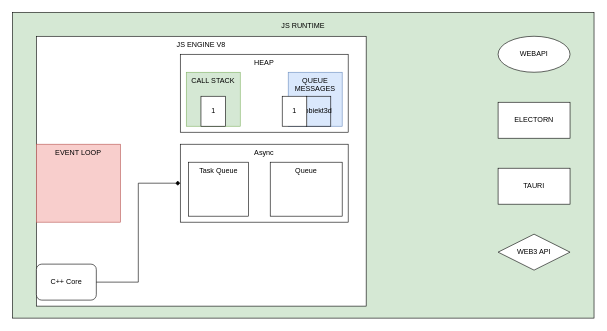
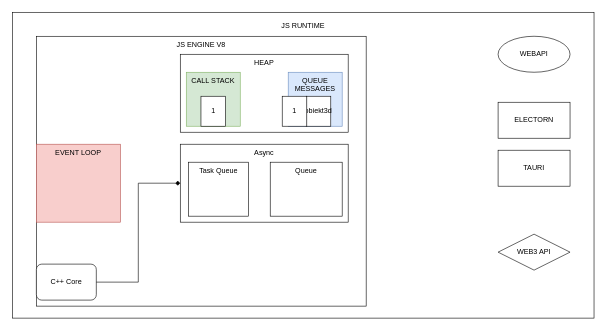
(303, 21) -> (303, 21)
(319, 111) -> (319, 111)
(534, 186) -> (534, 168)
